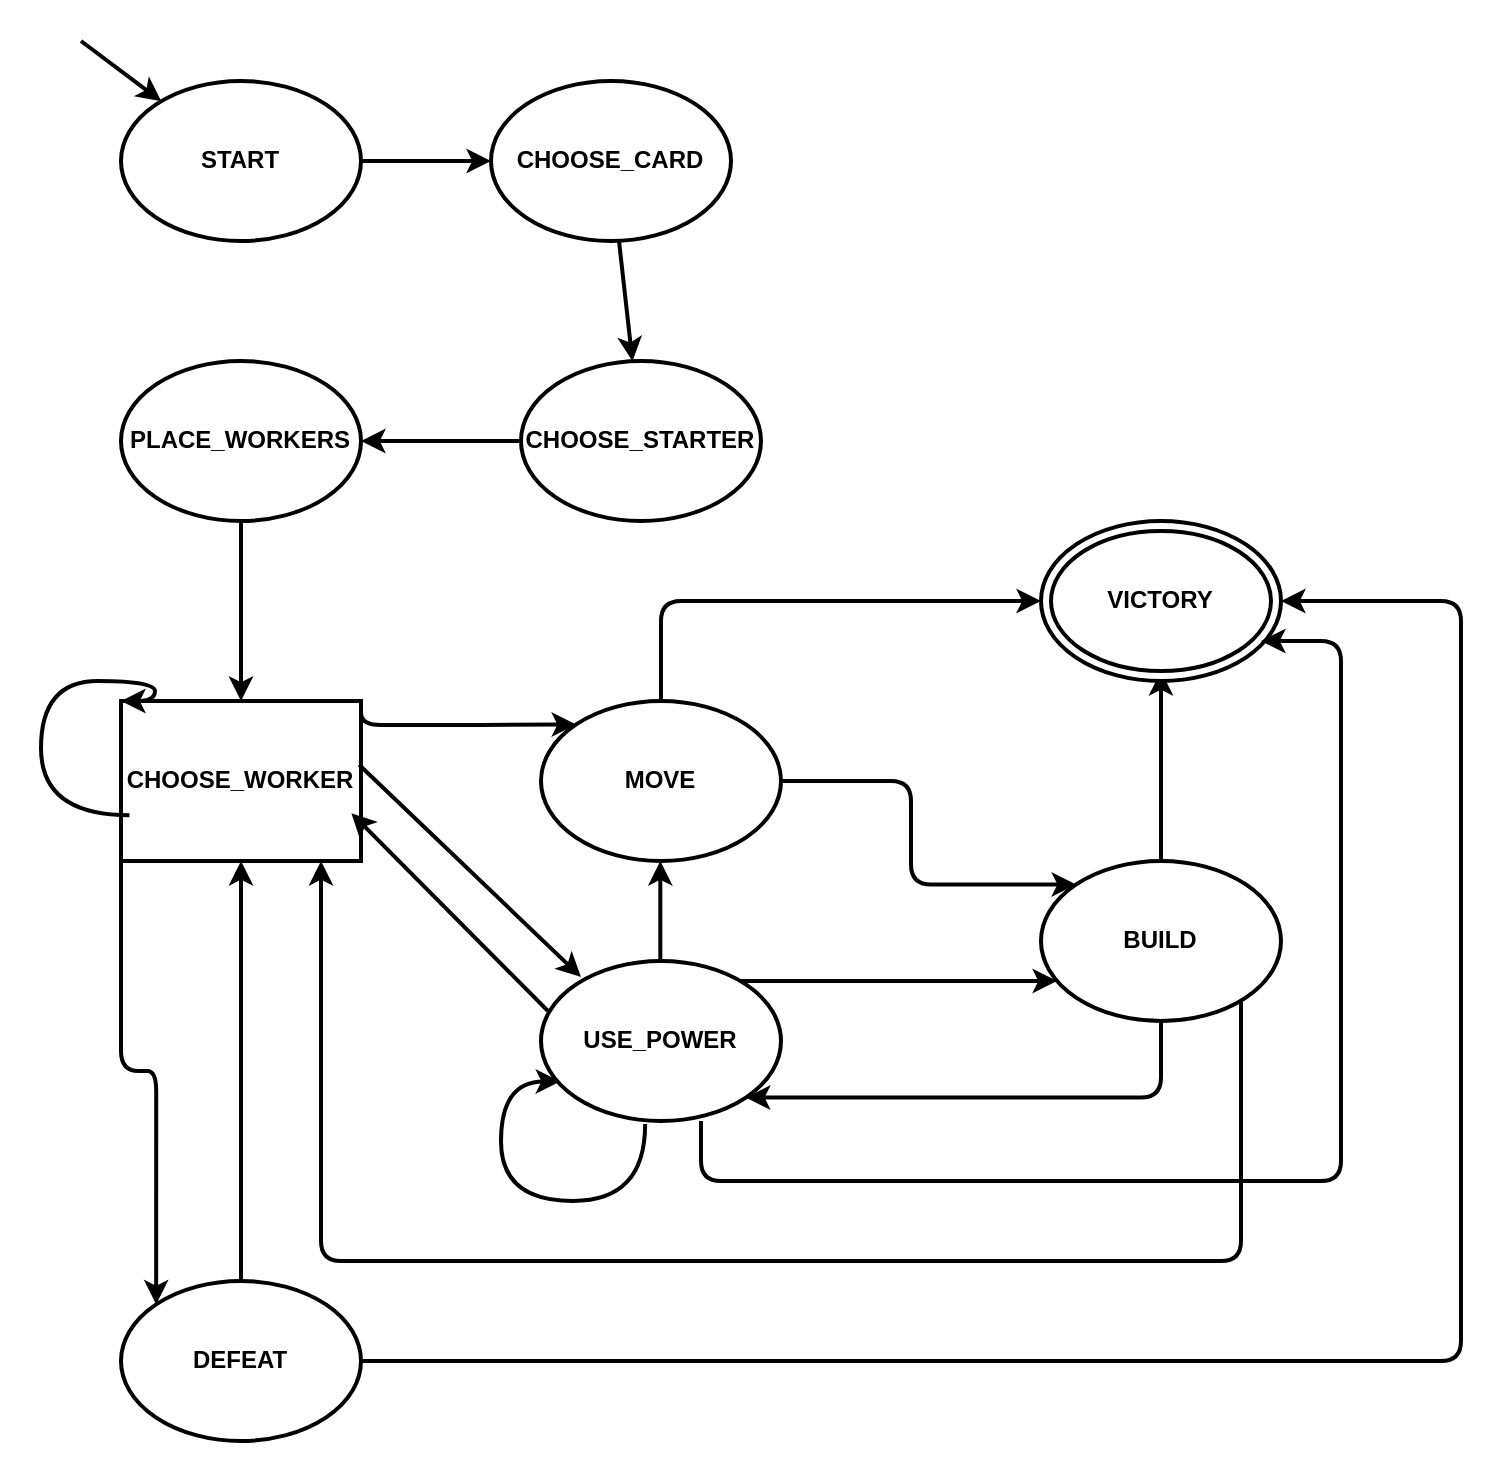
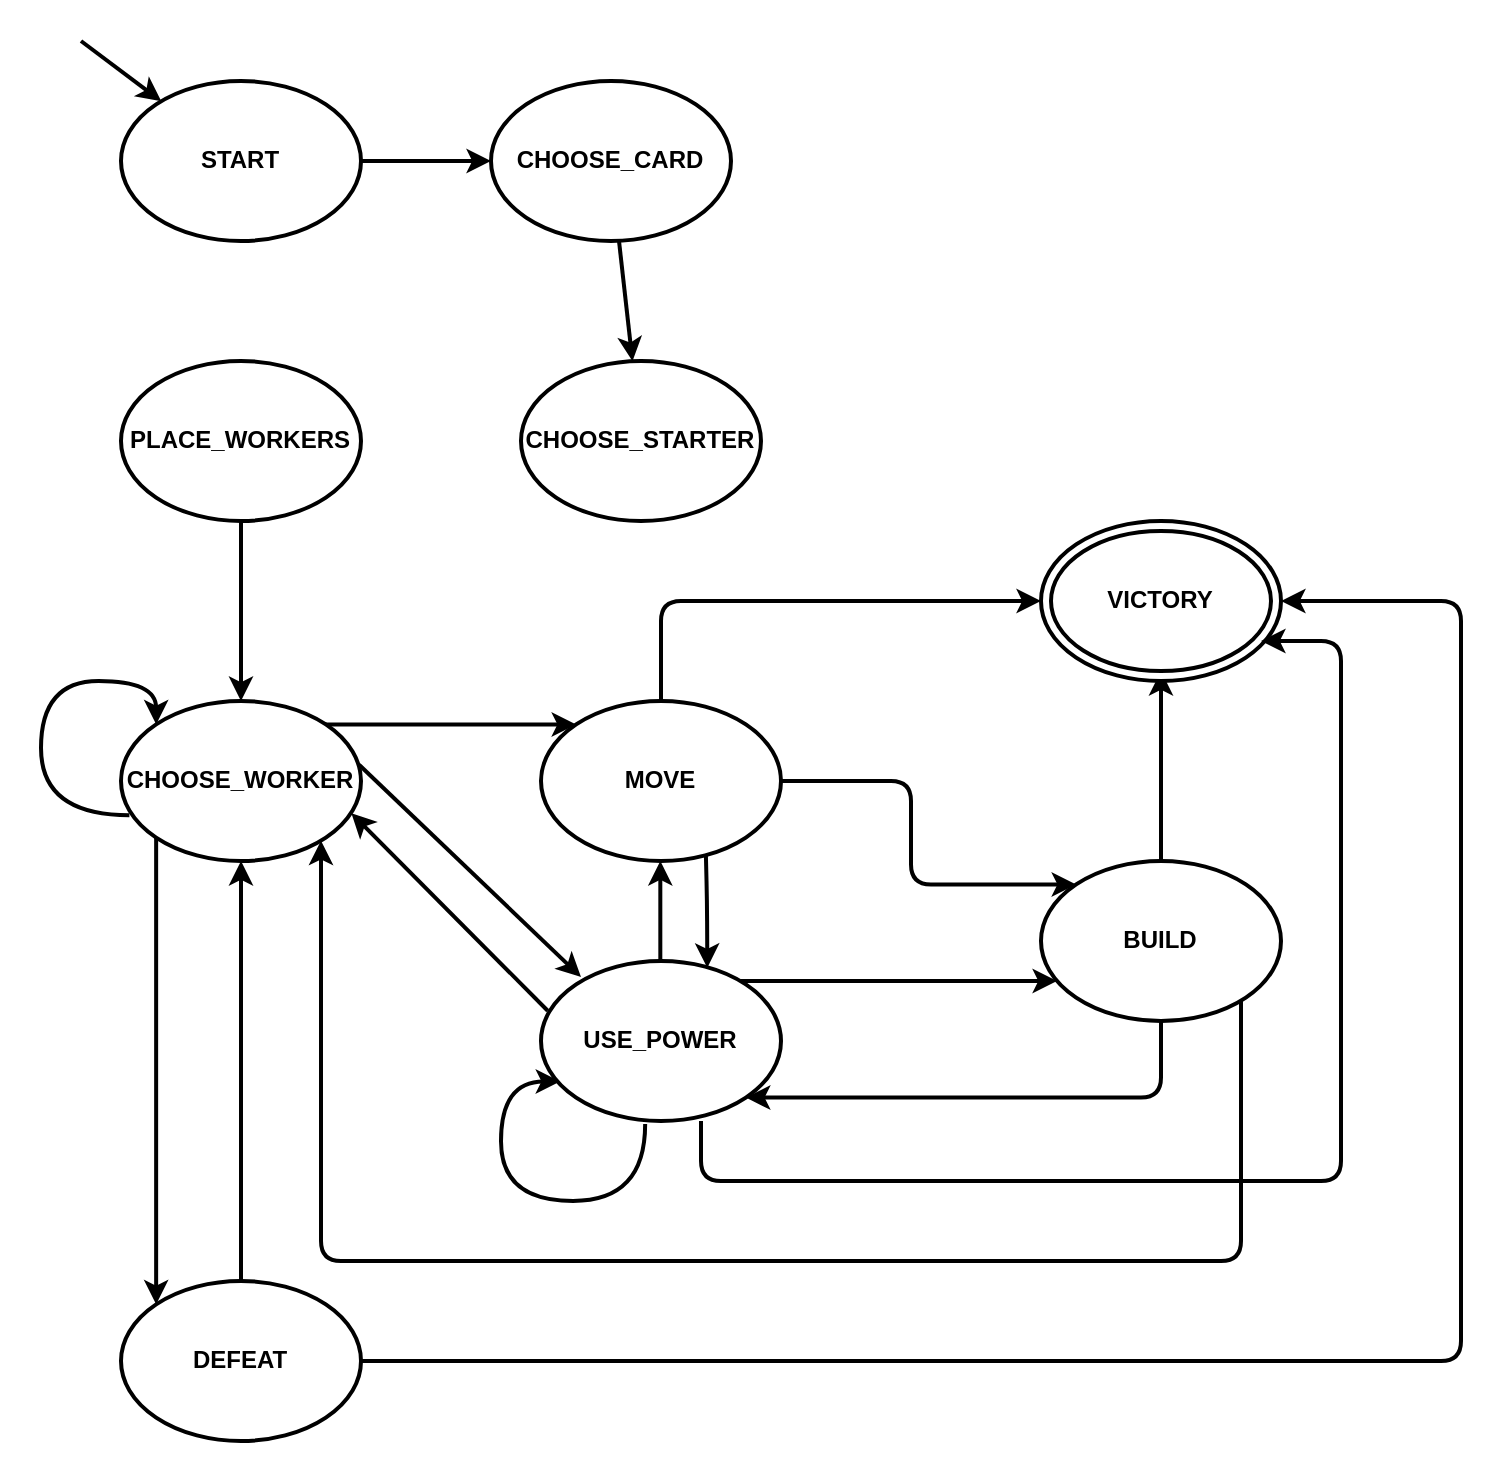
(449, 441) -> none
(241, 781) -> (241, 781)
none -> (707, 903)
